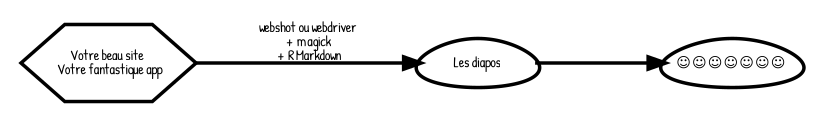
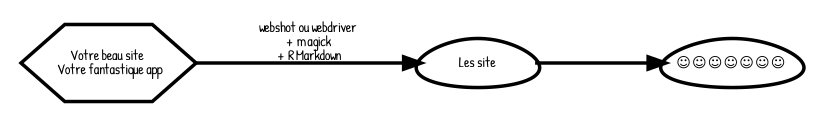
(478, 63) -> (478, 63)
